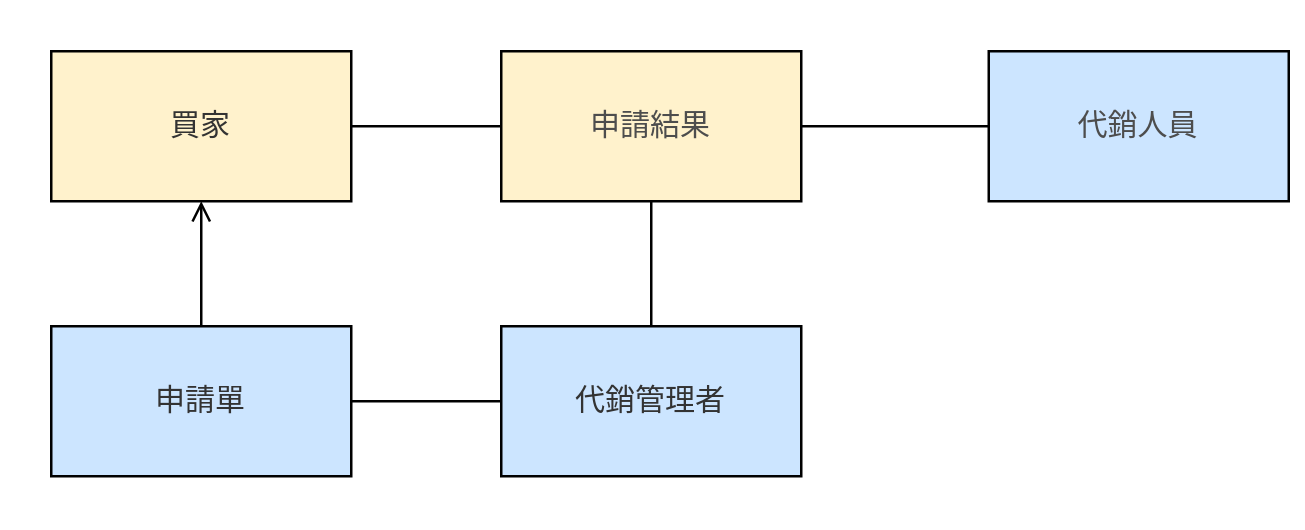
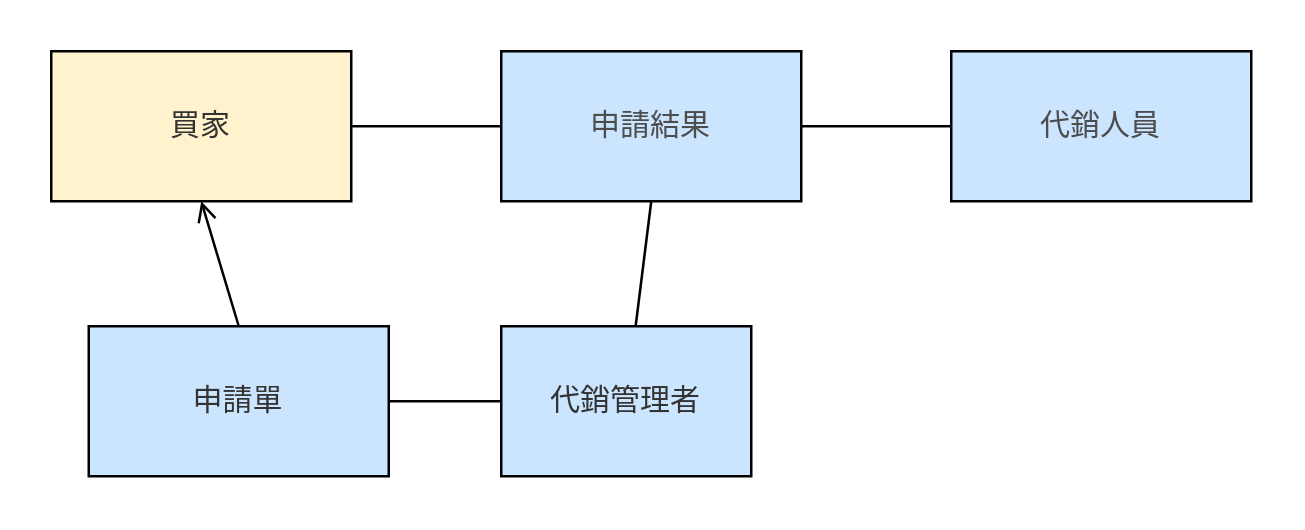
(651, 126) -> (651, 126)
(1139, 126) -> (1101, 126)
(301, 264) -> none
(764, 264) -> (726, 264)
(201, 401) -> (239, 401)
(651, 401) -> (626, 401)
